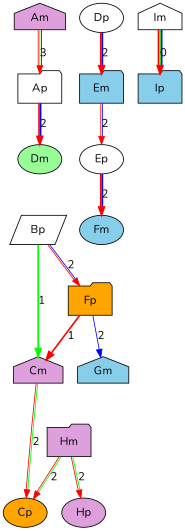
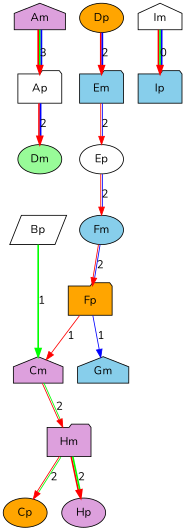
(102, 18) -> (102, 18)
(40, 48) -> (40, 48)
(102, 191) -> (102, 191)
(62, 262) -> (97, 261)
(66, 334) -> (66, 334)
(101, 336) -> (101, 336)
(32, 436) -> (51, 401)
(76, 473) -> (76, 473)
